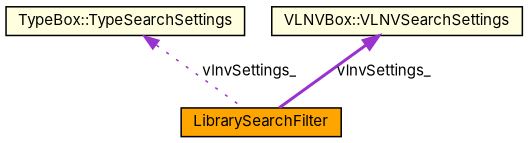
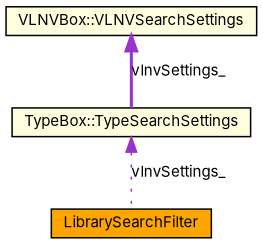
(323, 76) -> (131, 80)
